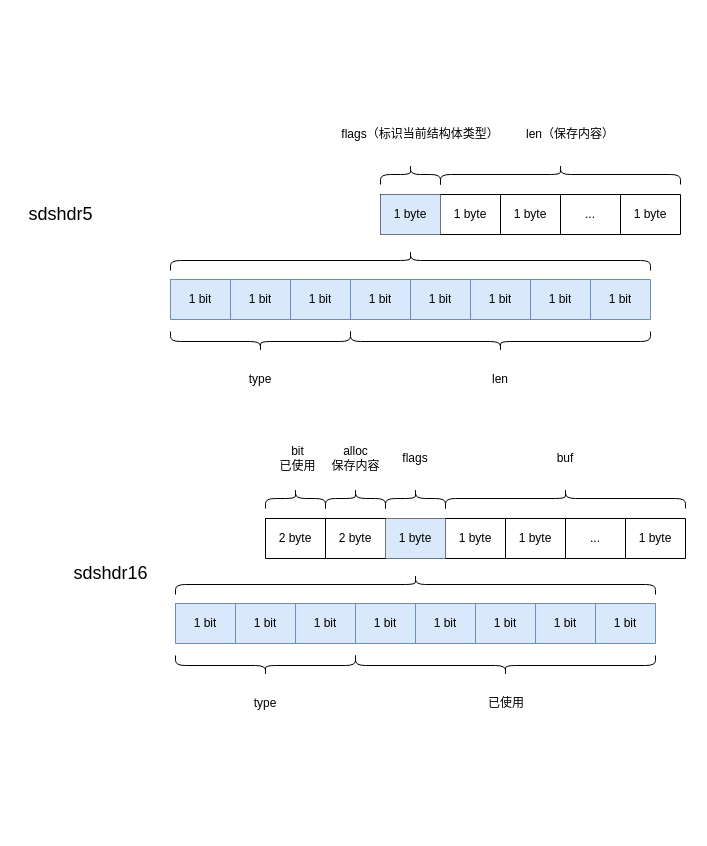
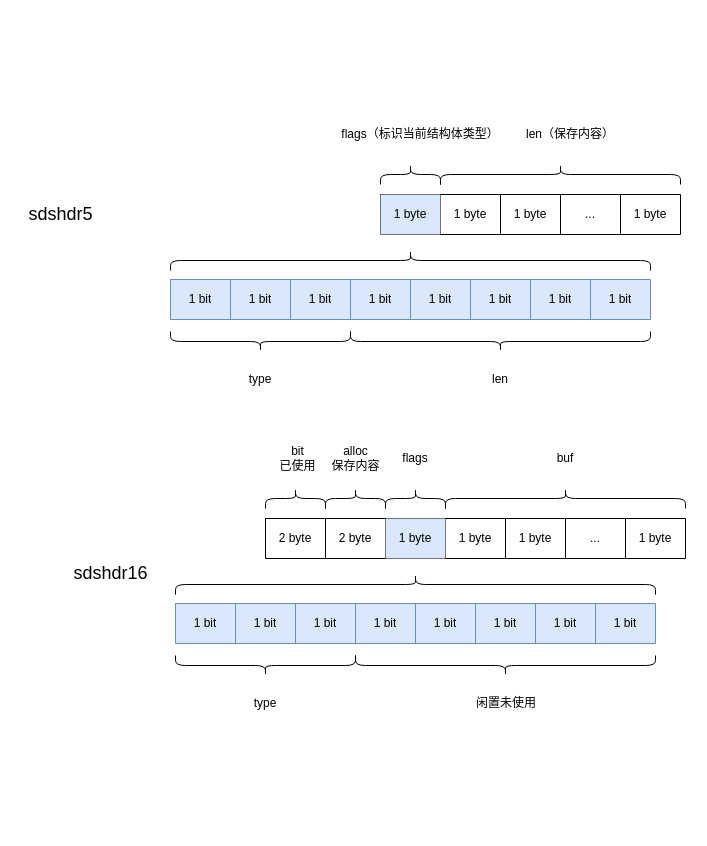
(507, 704) -> (507, 704)
